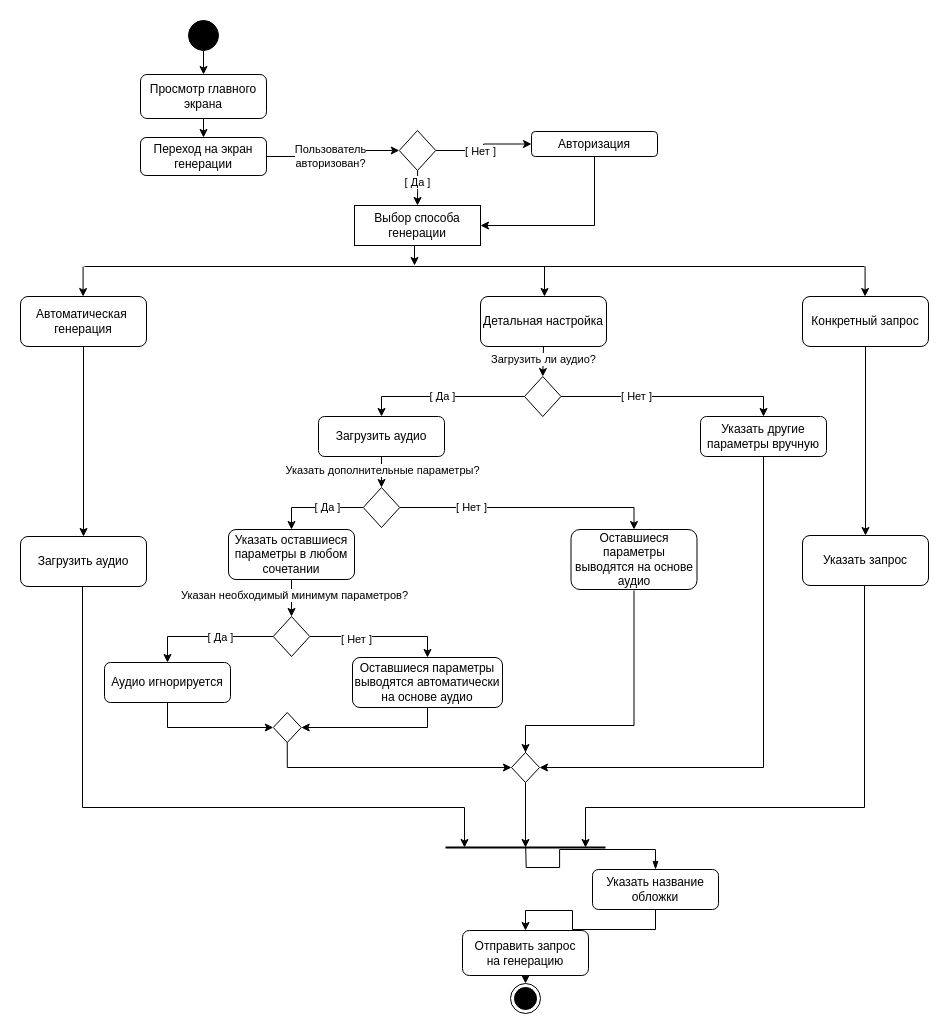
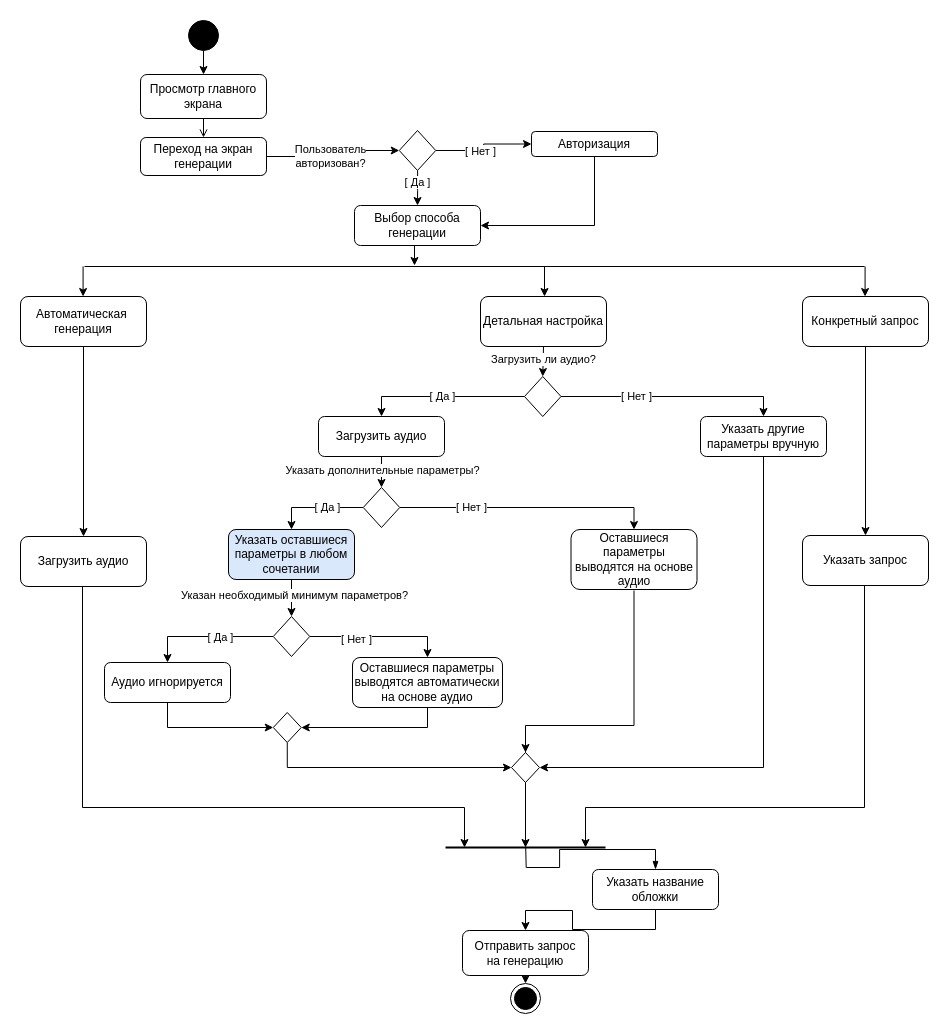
(204, 129) -> (204, 130)
(418, 226) -> (418, 226)
(292, 555) -> (292, 555)
